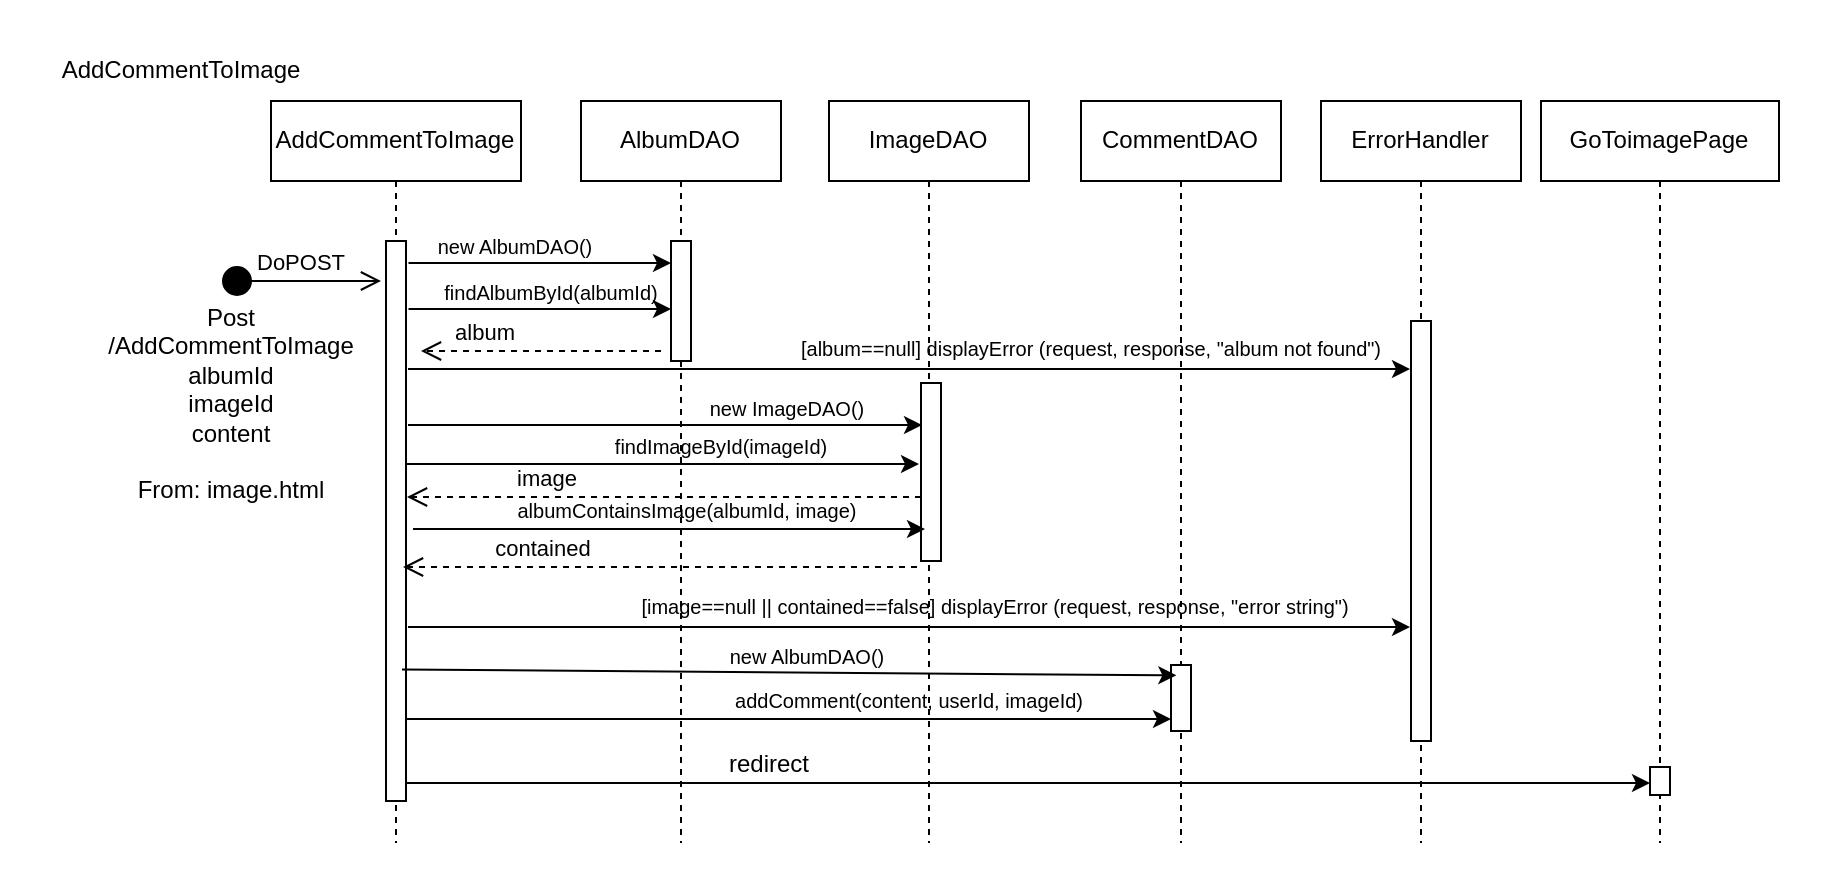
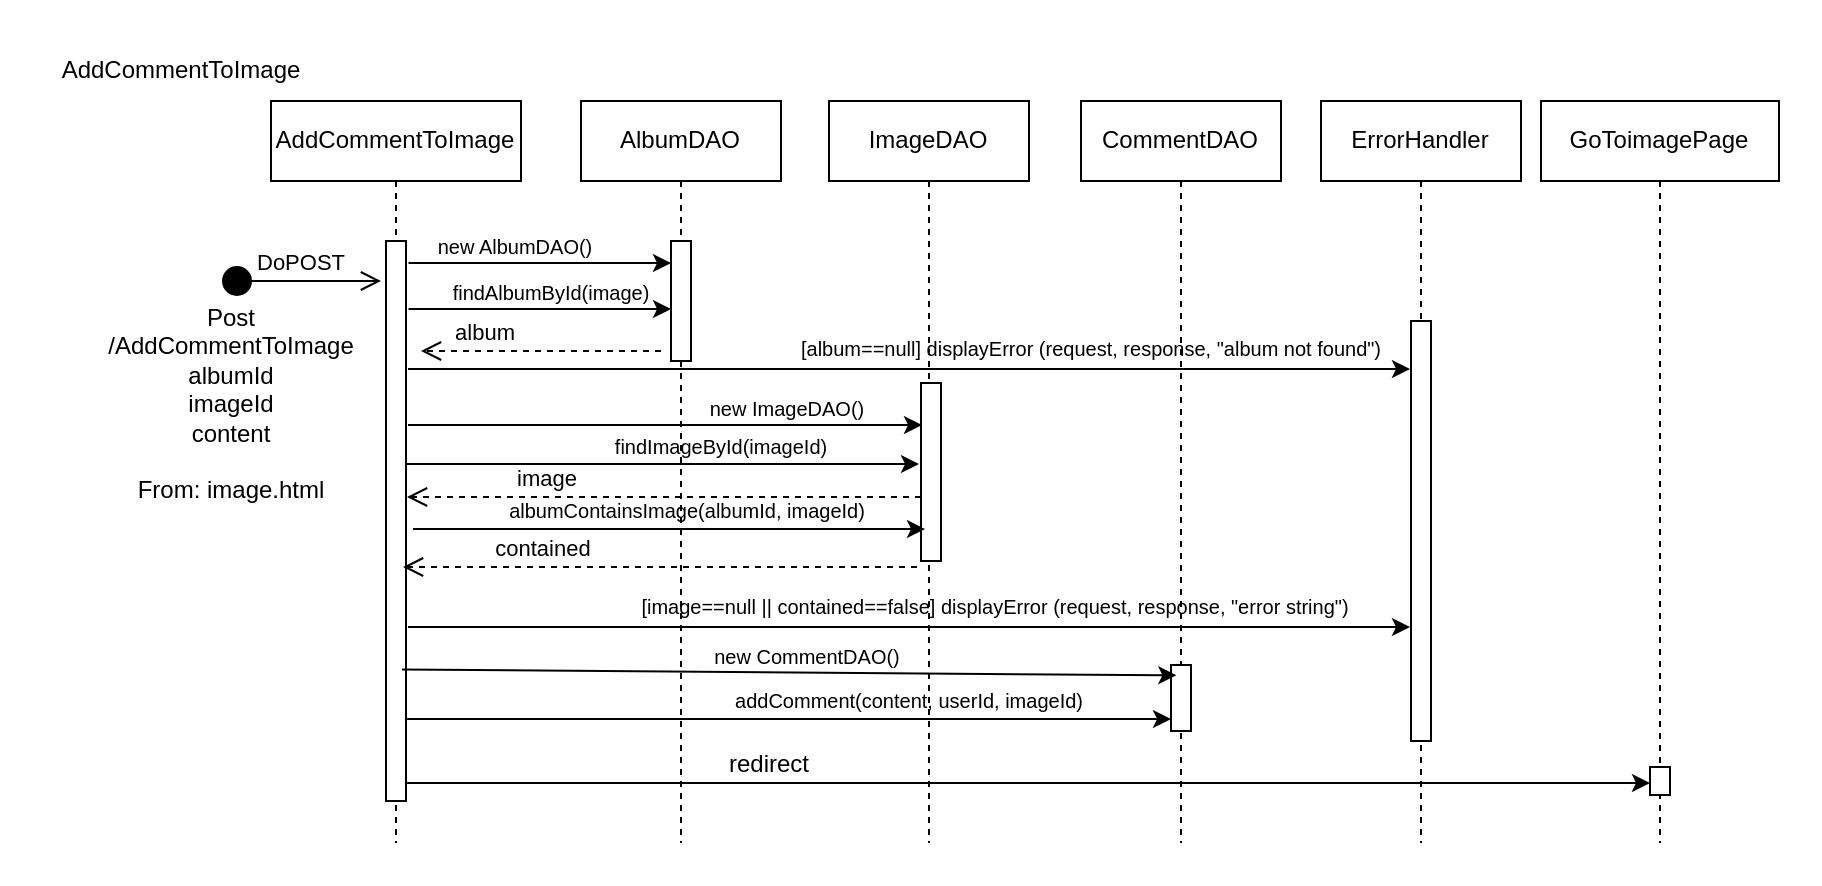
(552, 293) -> (552, 293)
(688, 511) -> (688, 511)
(808, 657) -> (808, 657)
